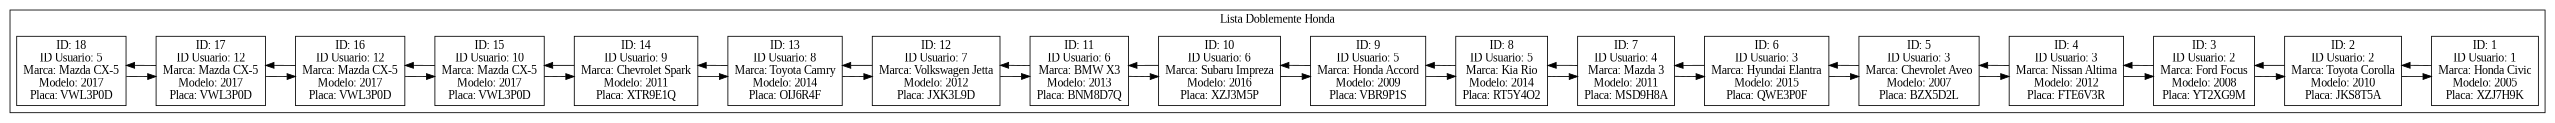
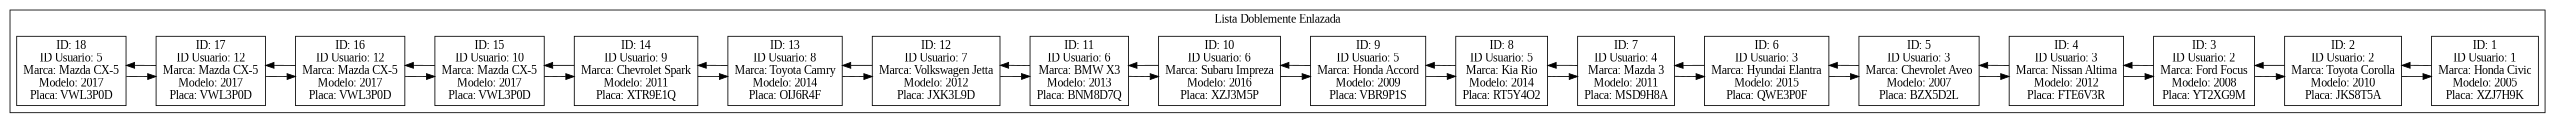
(1278, 20) -> (1278, 20)
